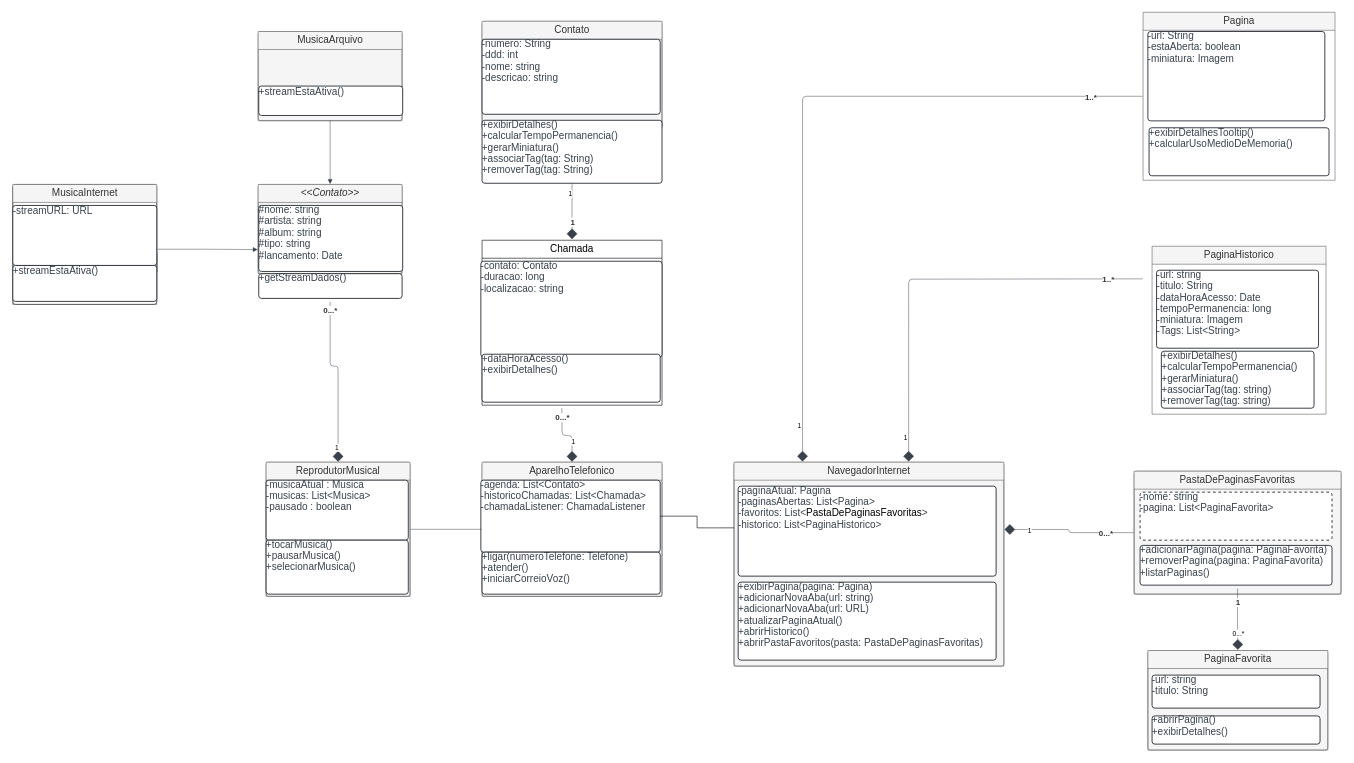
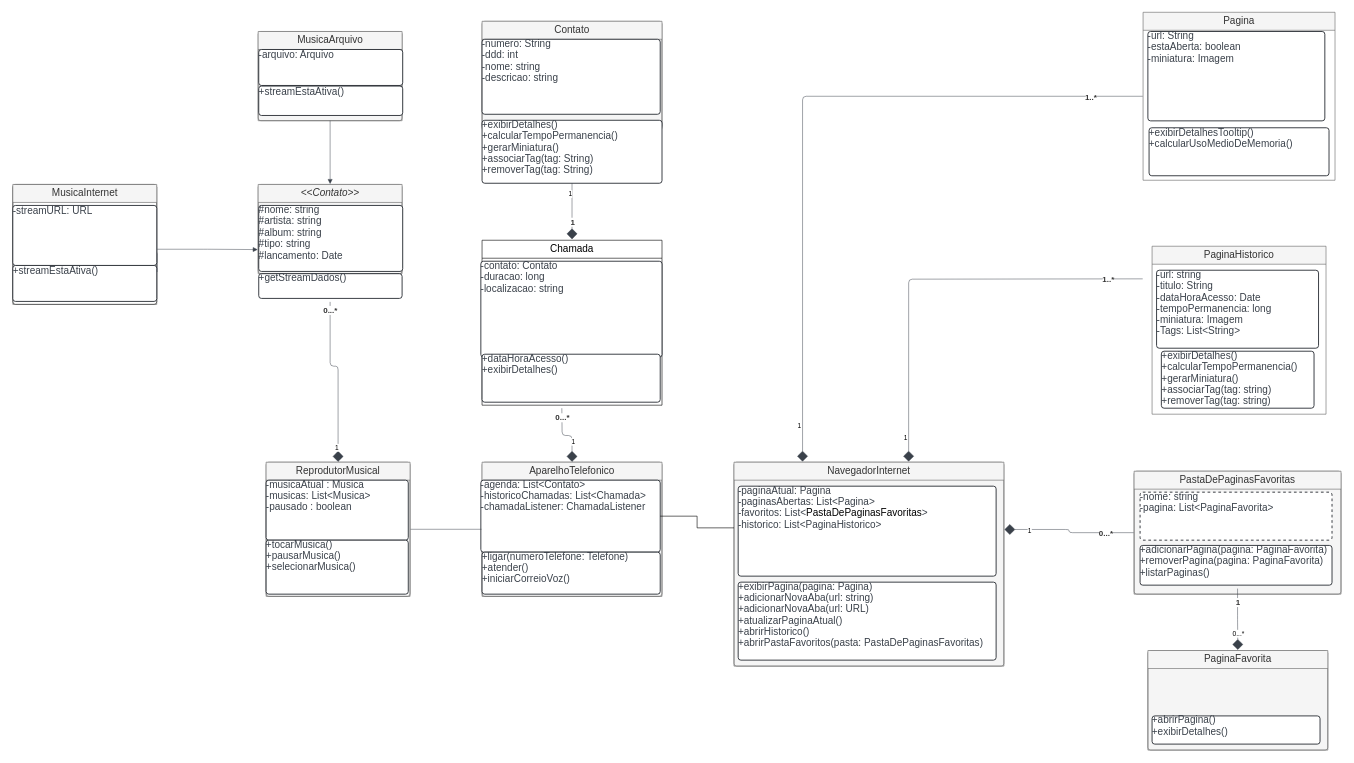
none -> (331, 68)
(1236, 692) -> none
